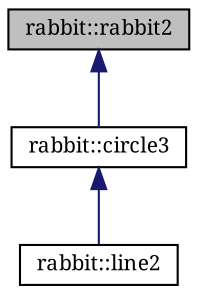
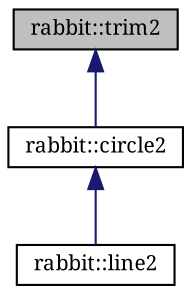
(99, 29) -> (96, 29)
(99, 147) -> (96, 147)
